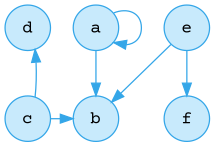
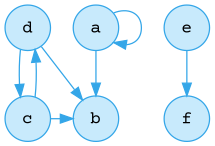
none -> (19, 67)
(146, 69) -> (58, 68)
